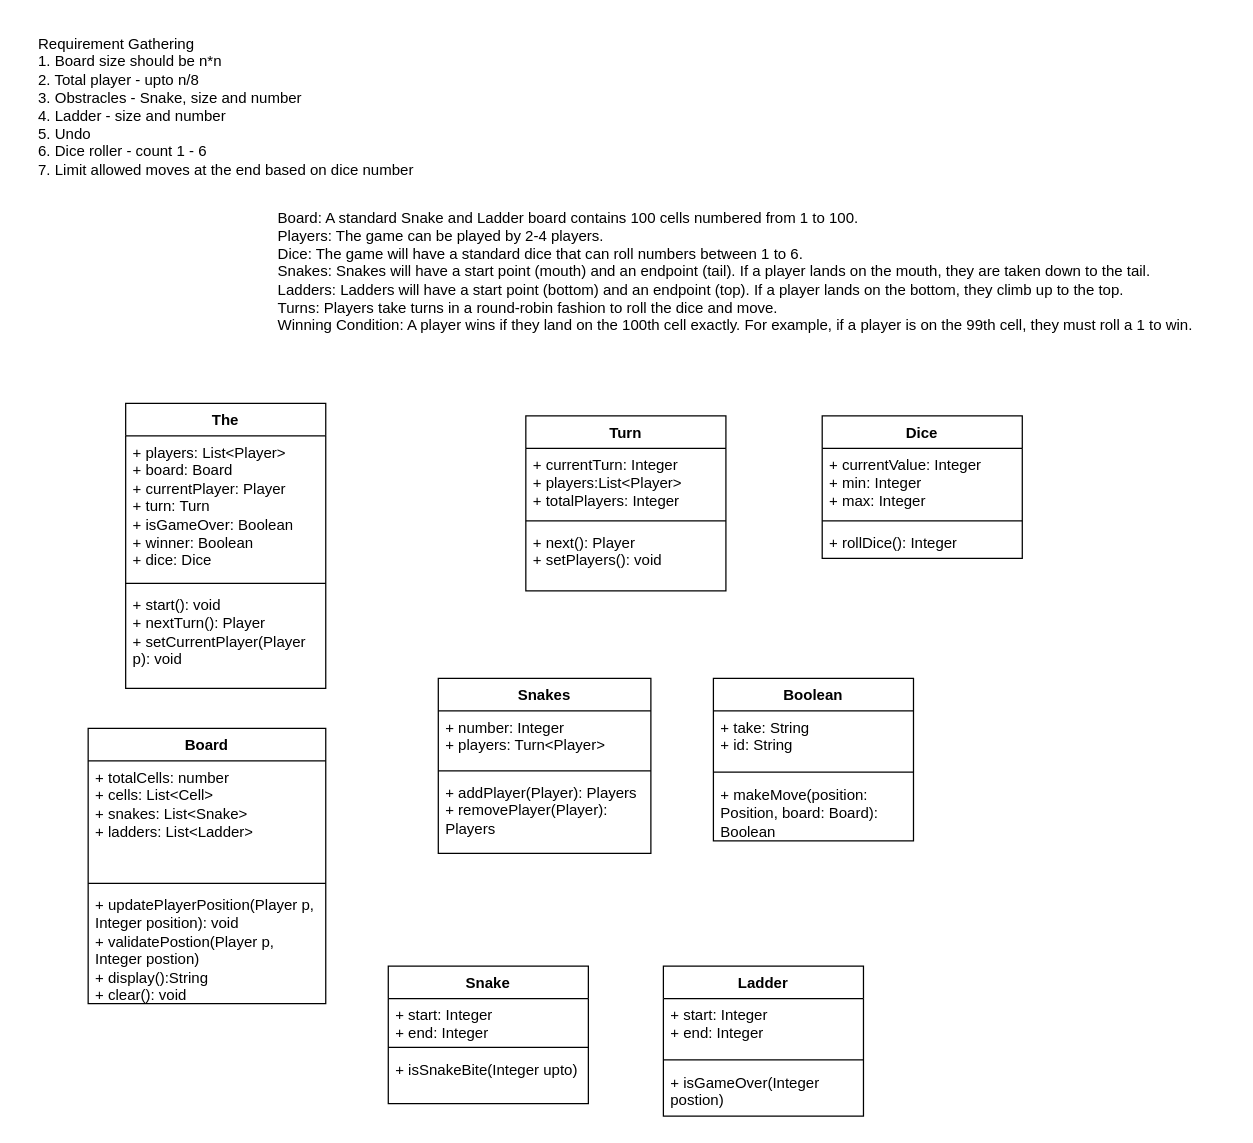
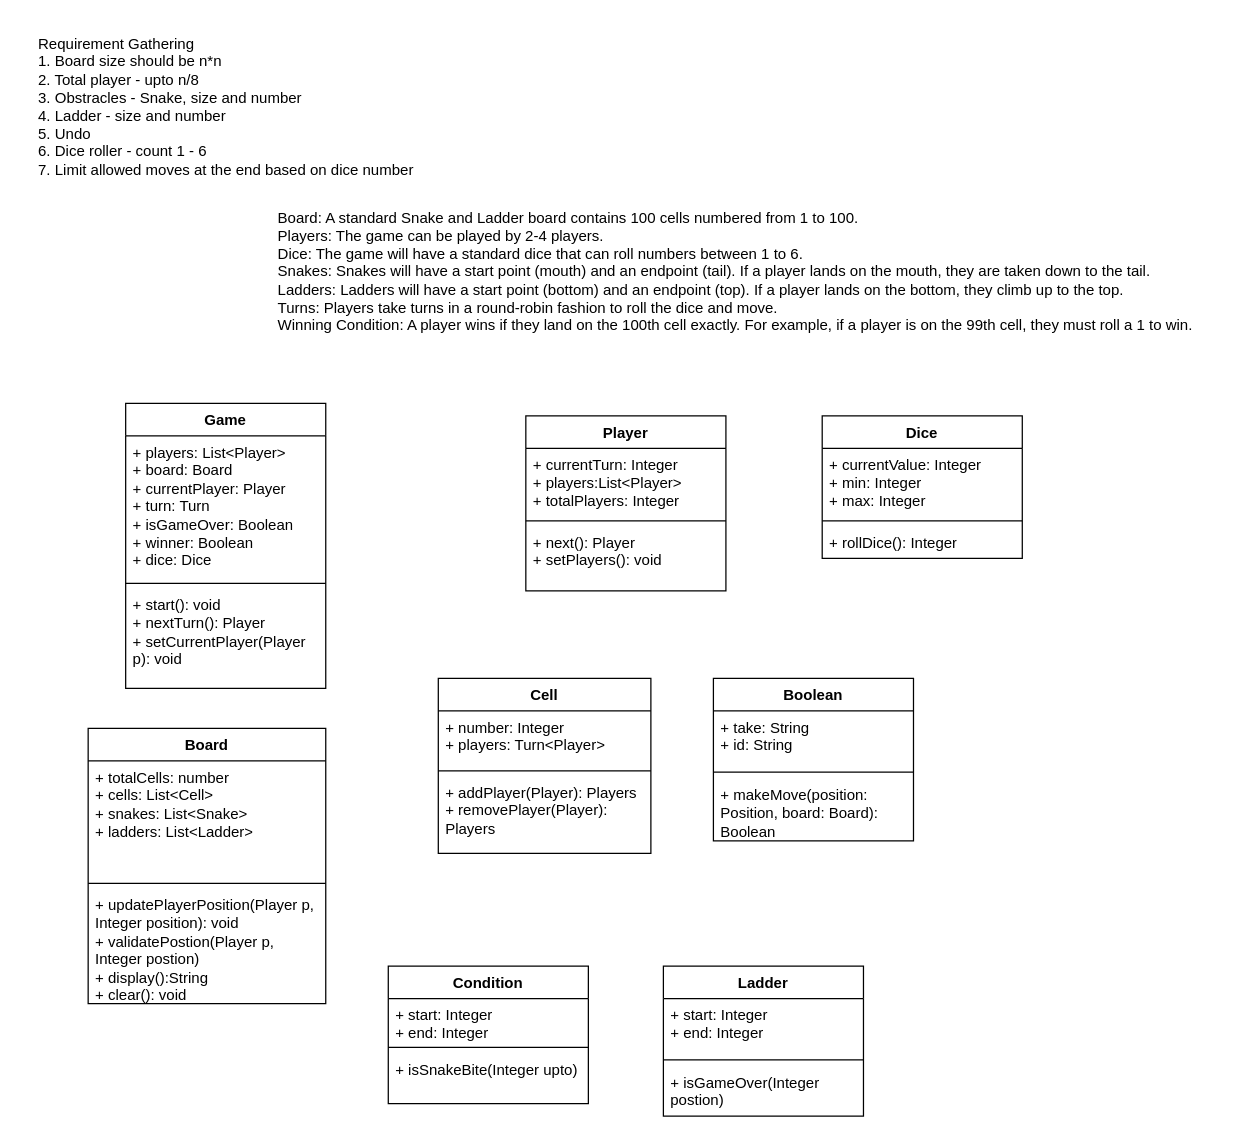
(226, 421) -> (226, 421)
(626, 433) -> (626, 433)
(544, 696) -> (544, 696)
(488, 983) -> (488, 983)
